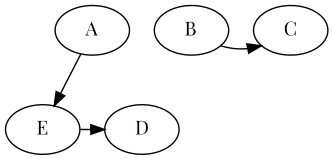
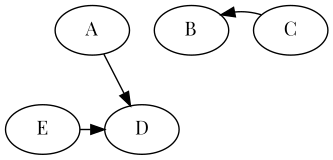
(234, 49) -> (248, 12)
(71, 74) -> (114, 74)
